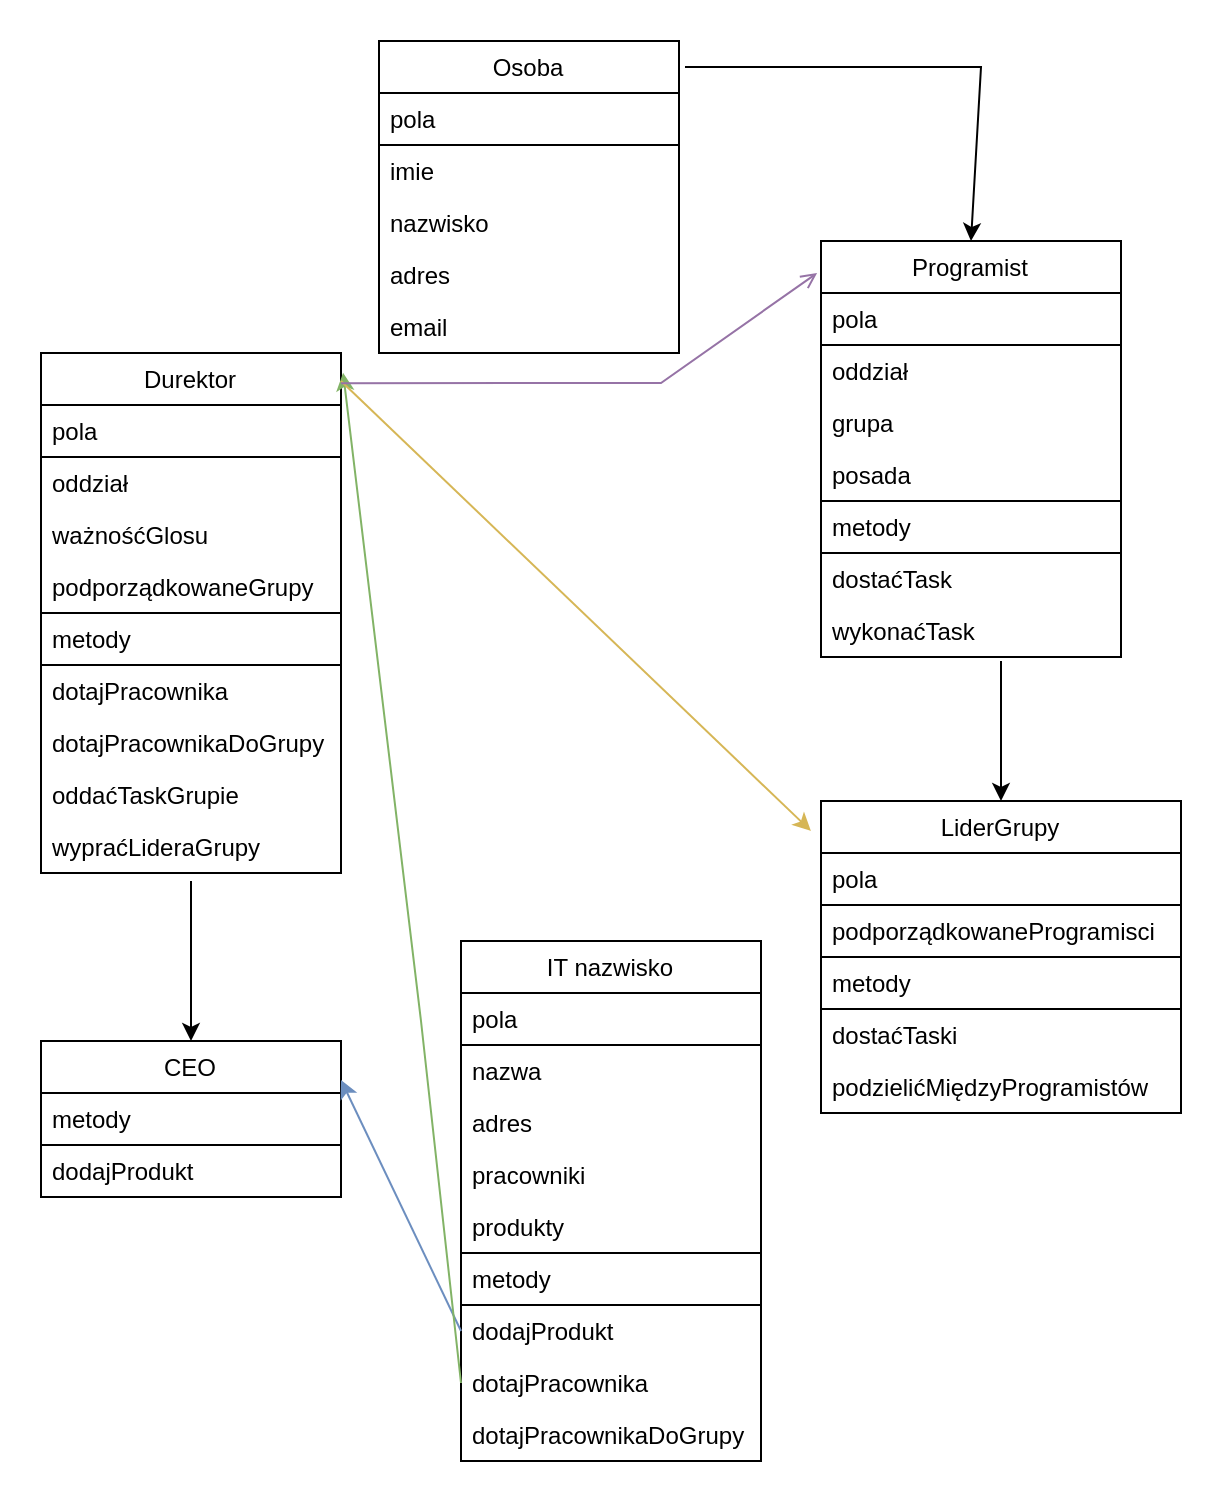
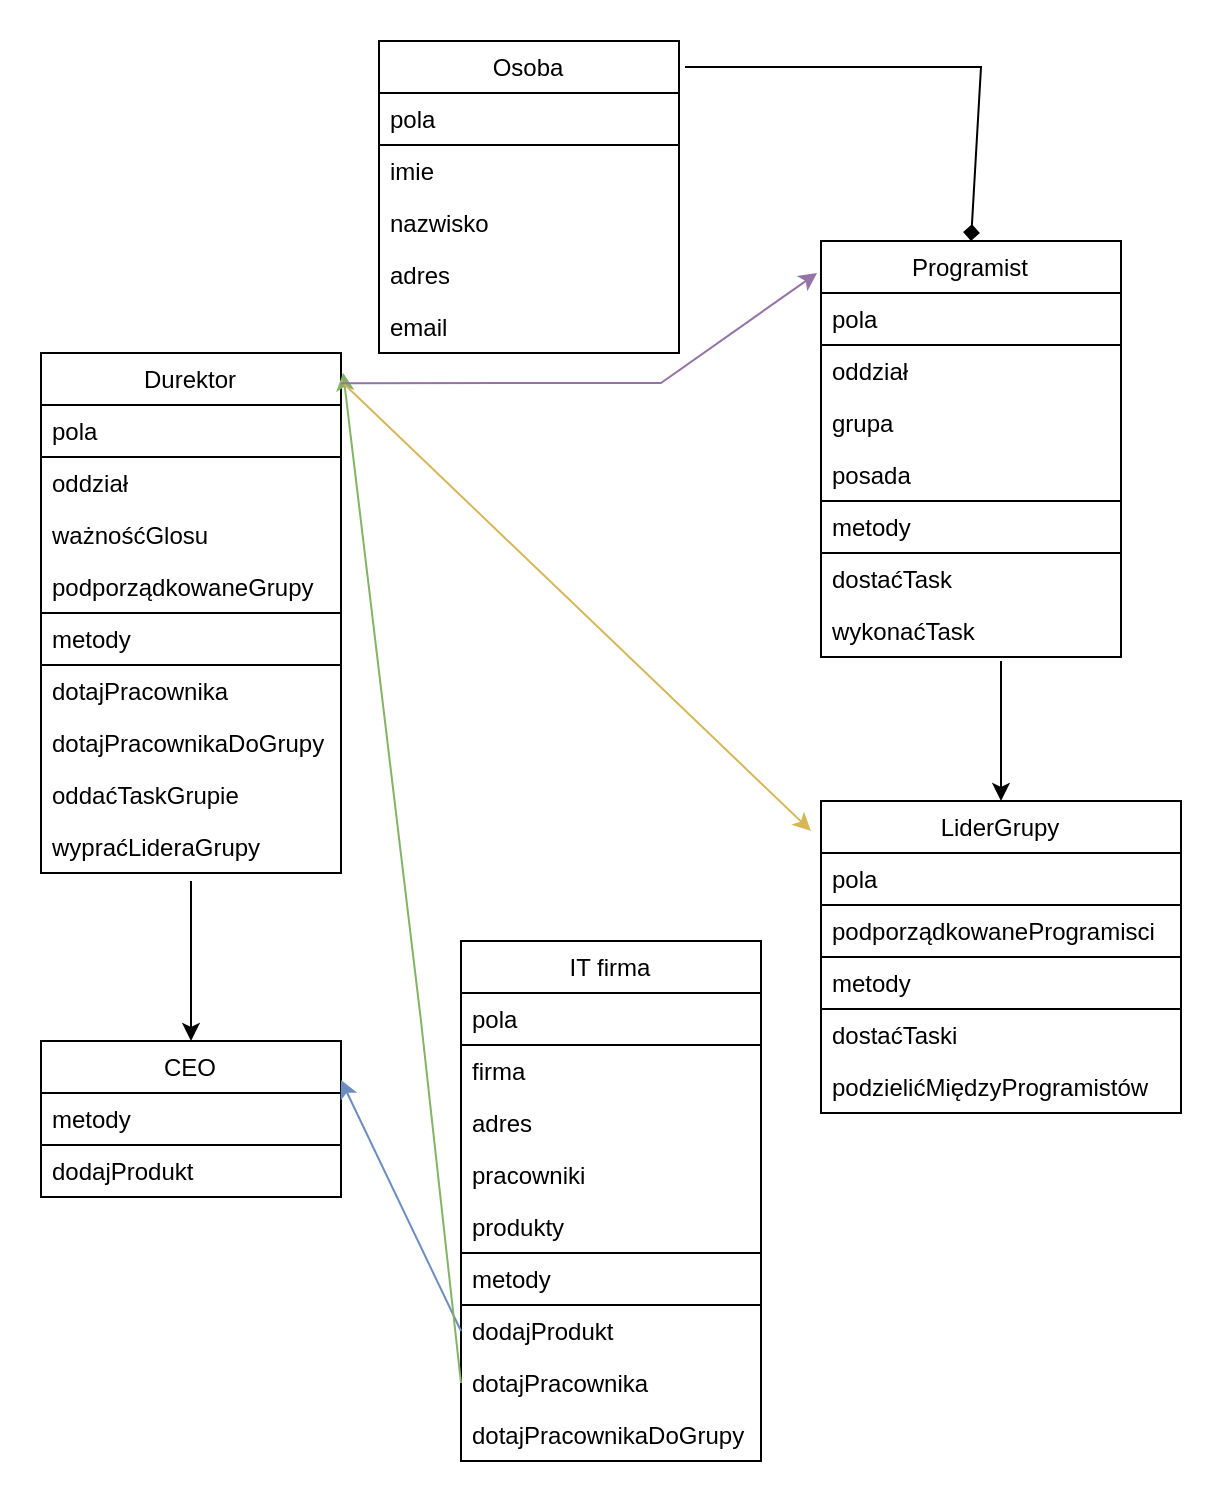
(972, 226) -> (972, 225)
(809, 279) -> (805, 282)
(610, 968) -> (610, 968)
(506, 1072) -> (502, 1072)
